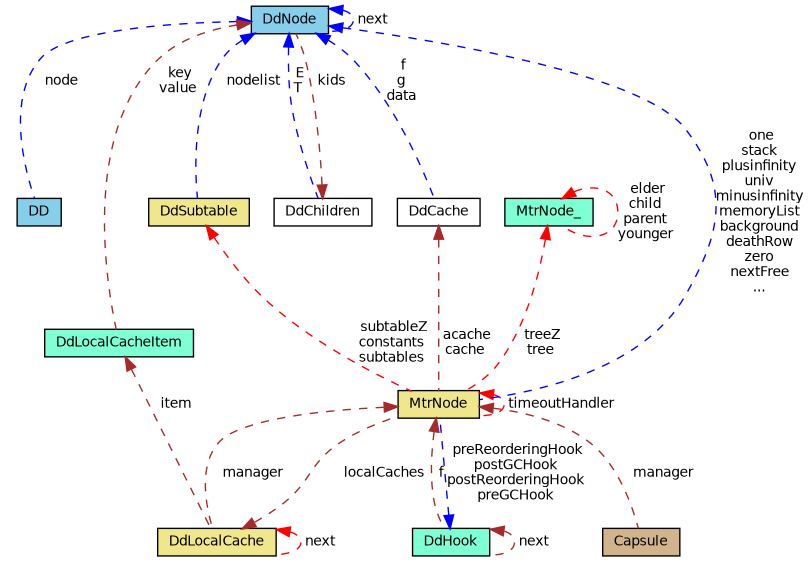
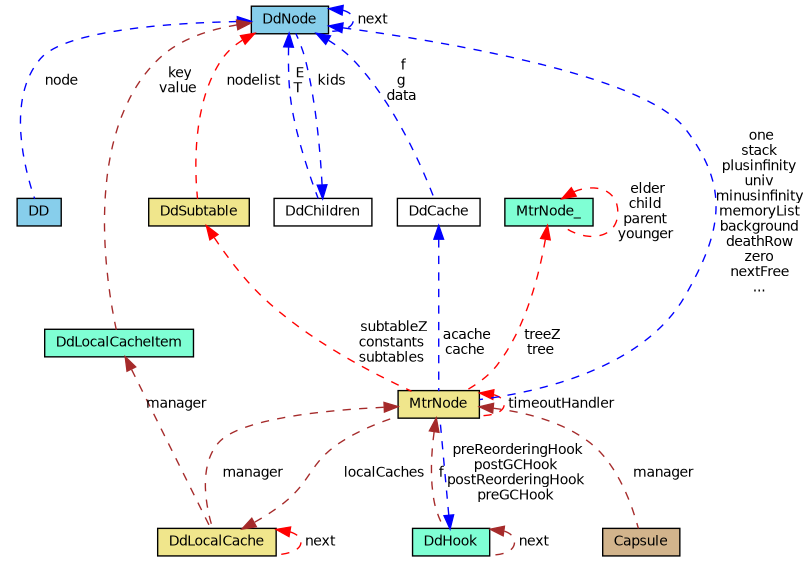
(315, 108) -> (315, 108)
(201, 113) -> (201, 113)
(439, 315) -> (439, 315)
(174, 404) -> (174, 404)
